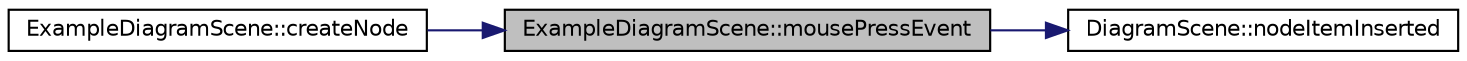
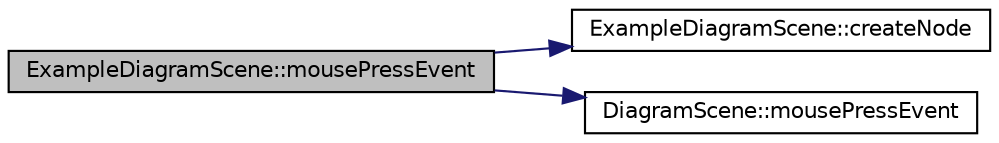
(455, 30) -> (522, 50)
(1263, 30) -> (781, 113)
